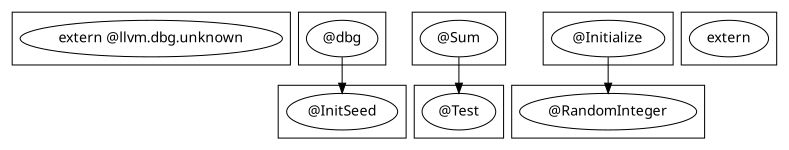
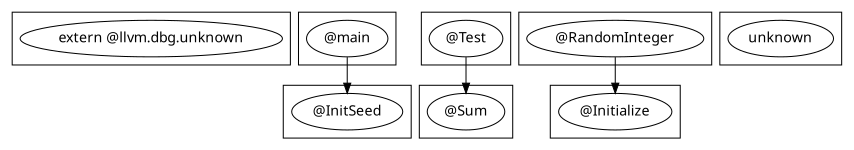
(342, 39) -> (347, 39)
(729, 39) -> (781, 39)
(459, 71) -> (466, 71)
(608, 71) -> (615, 71)
